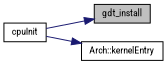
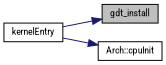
(25, 32) -> (33, 32)
(122, 51) -> (130, 51)
